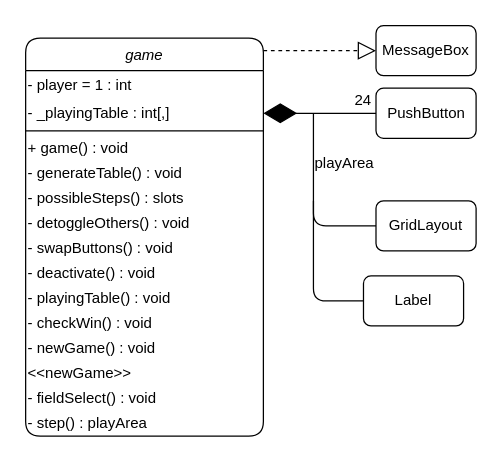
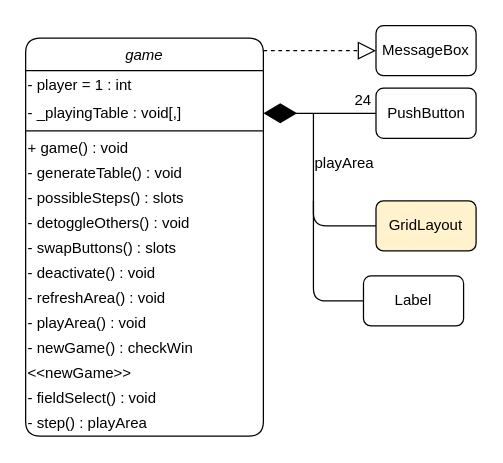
(111, 113) -> (116, 113)
(426, 226) -> (426, 226)
(111, 248) -> (115, 248)
(109, 298) -> (111, 298)
(96, 323) -> (96, 323)
(94, 348) -> (111, 348)
